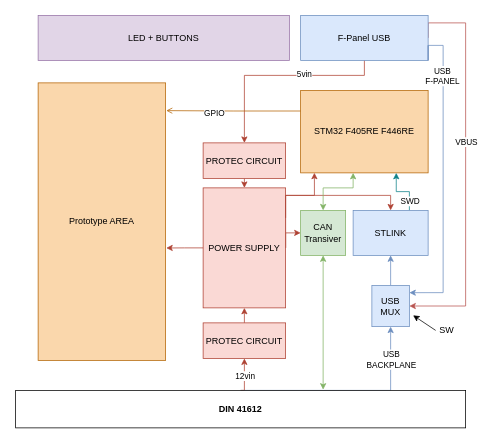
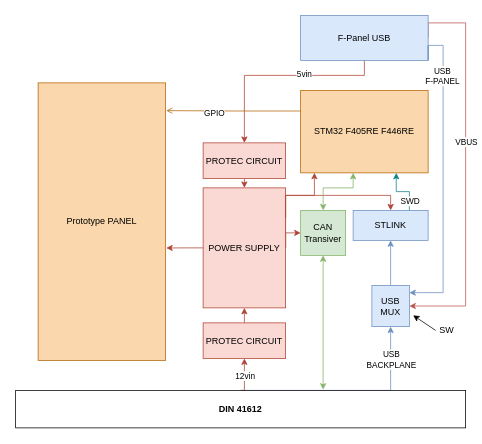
(164, 38) -> none
(102, 222) -> (102, 222)
(390, 233) -> (390, 225)
